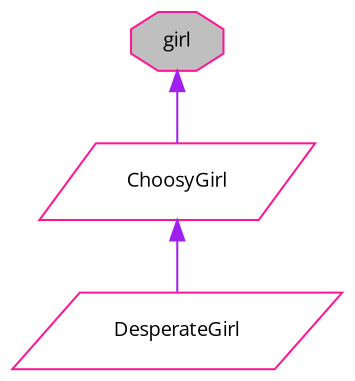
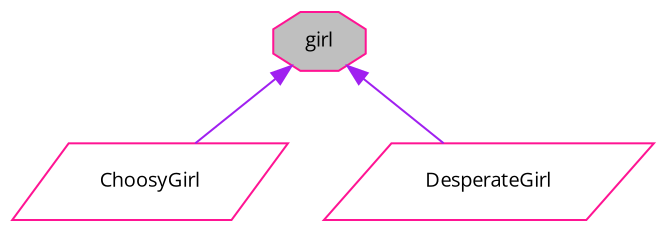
(177, 266) -> (404, 111)
